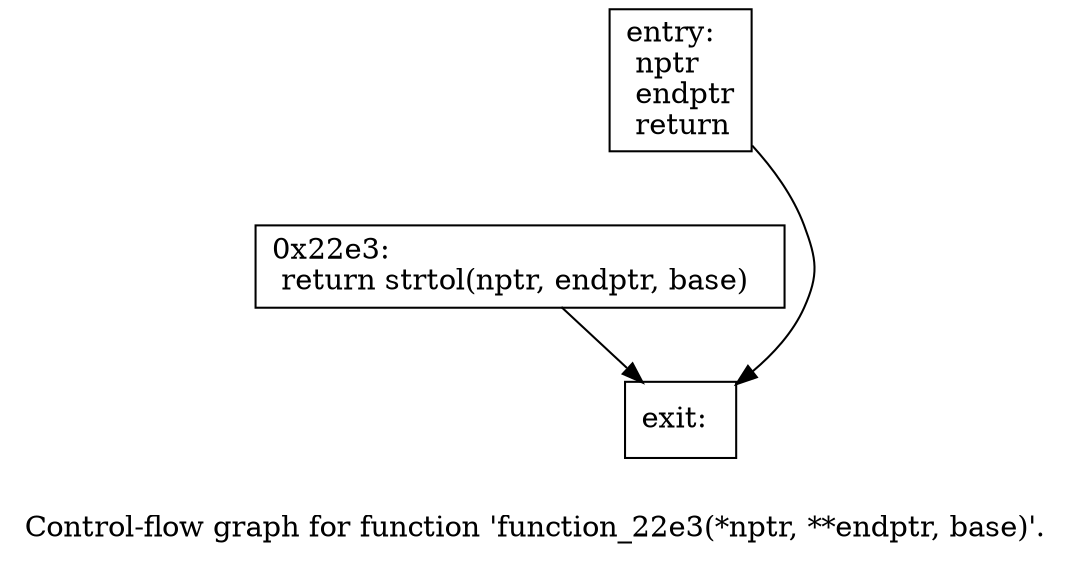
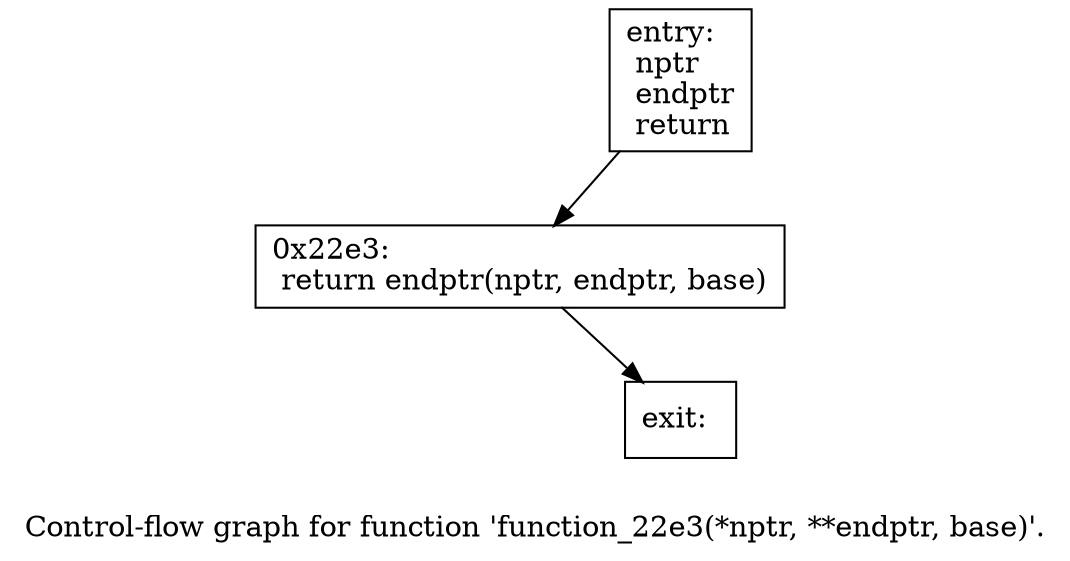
(814, 260) -> (594, 180)
(511, 281) -> (520, 281)
